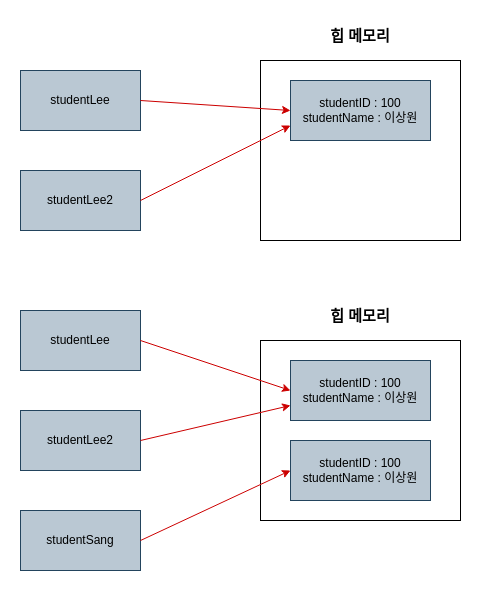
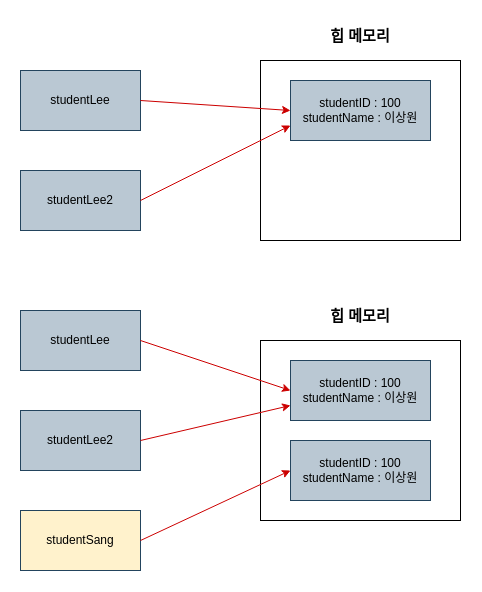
(81, 541) -> (81, 541)
